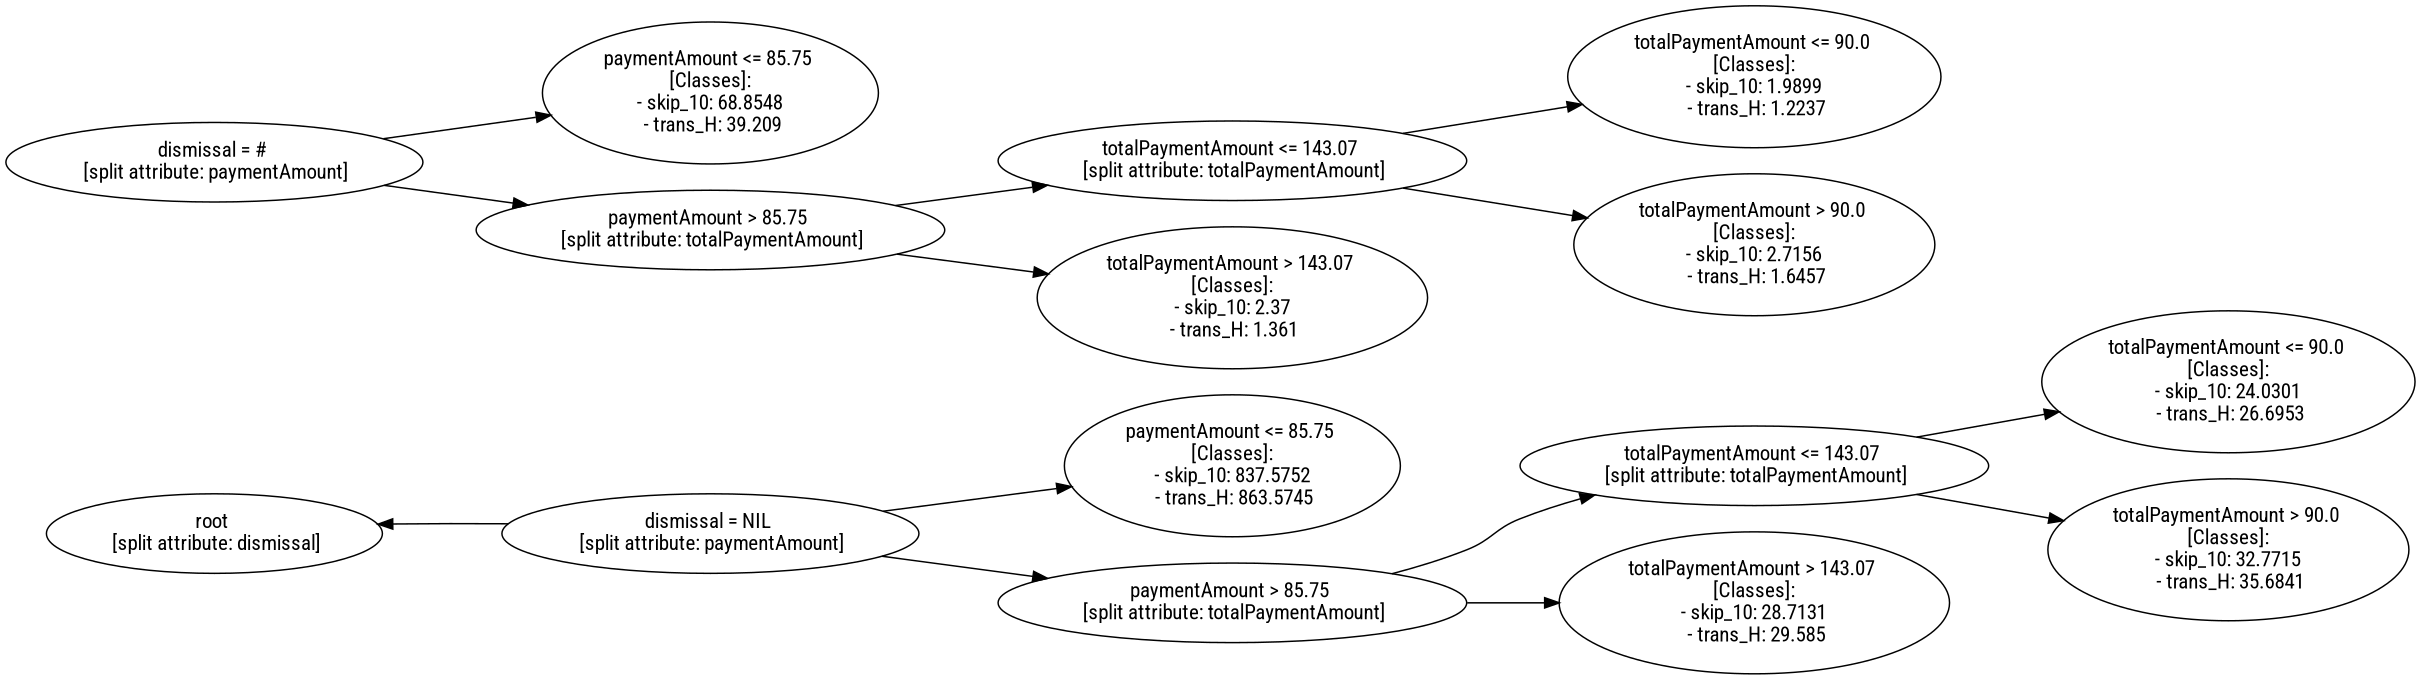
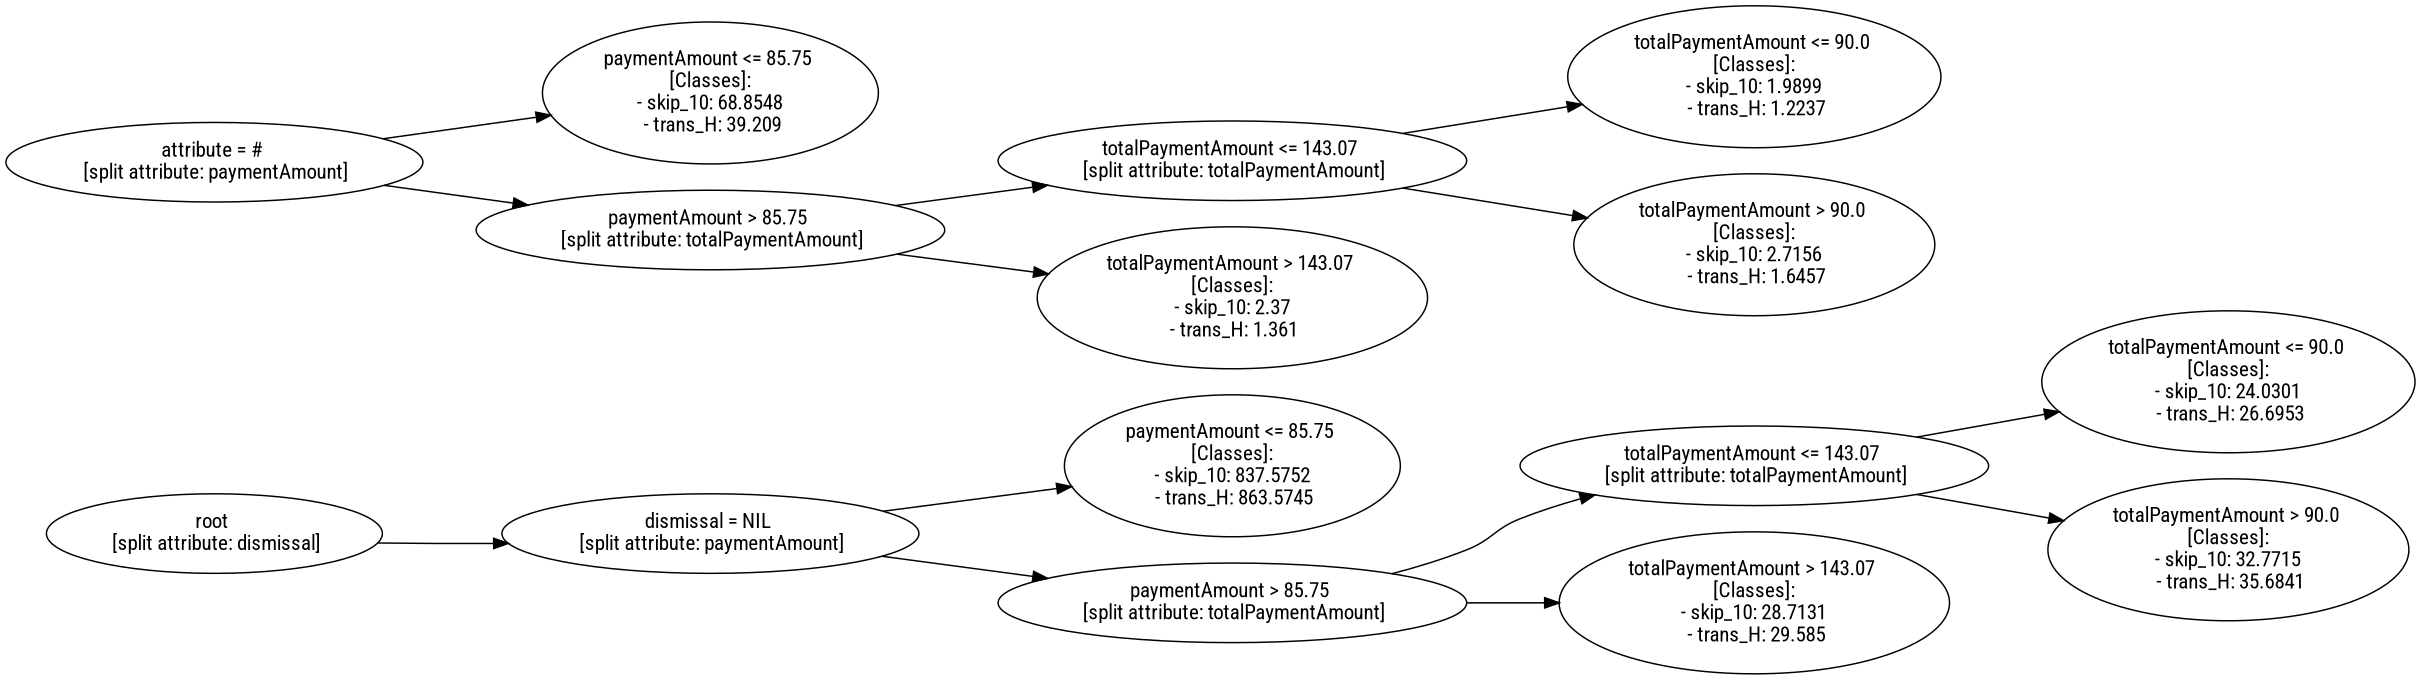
(214, 162) -> (214, 162)
(451, 524) -> (436, 543)
